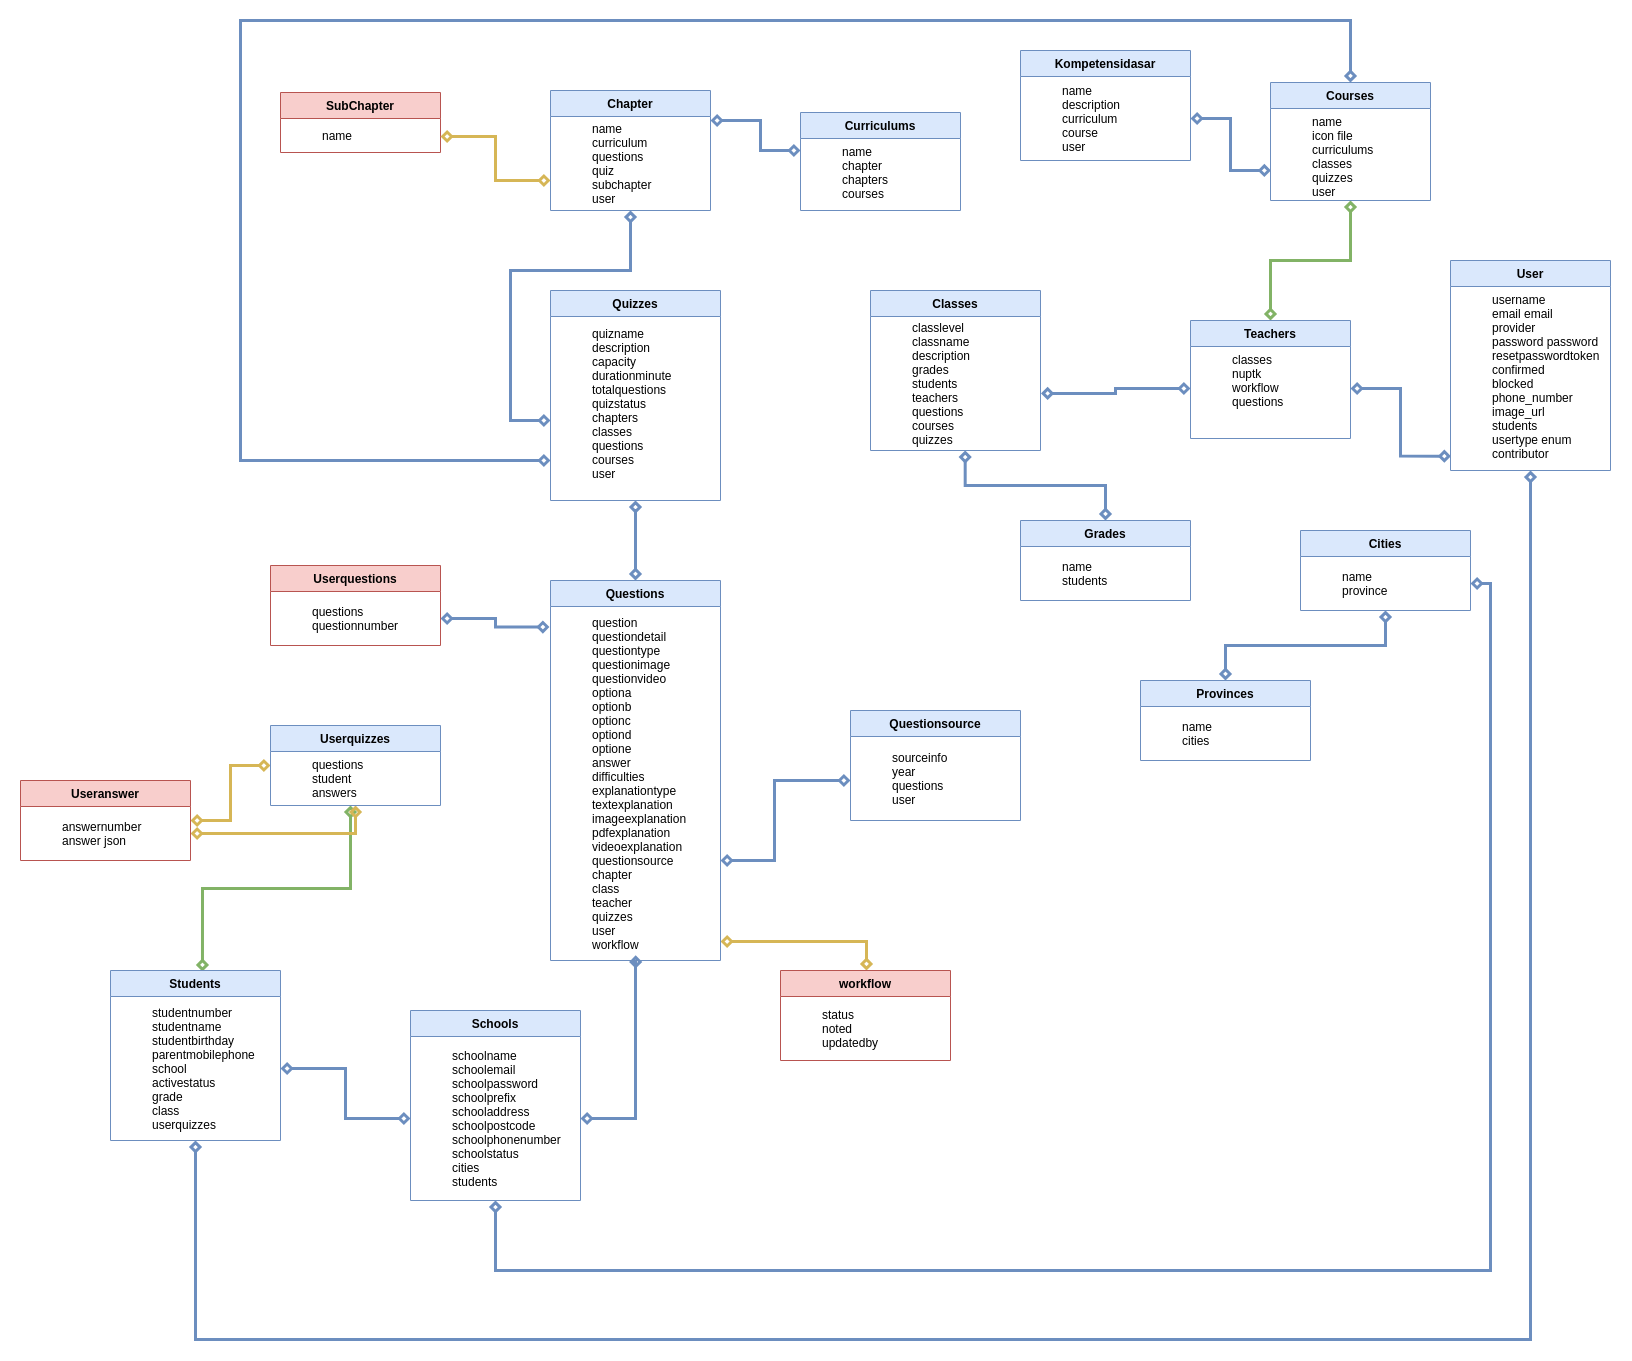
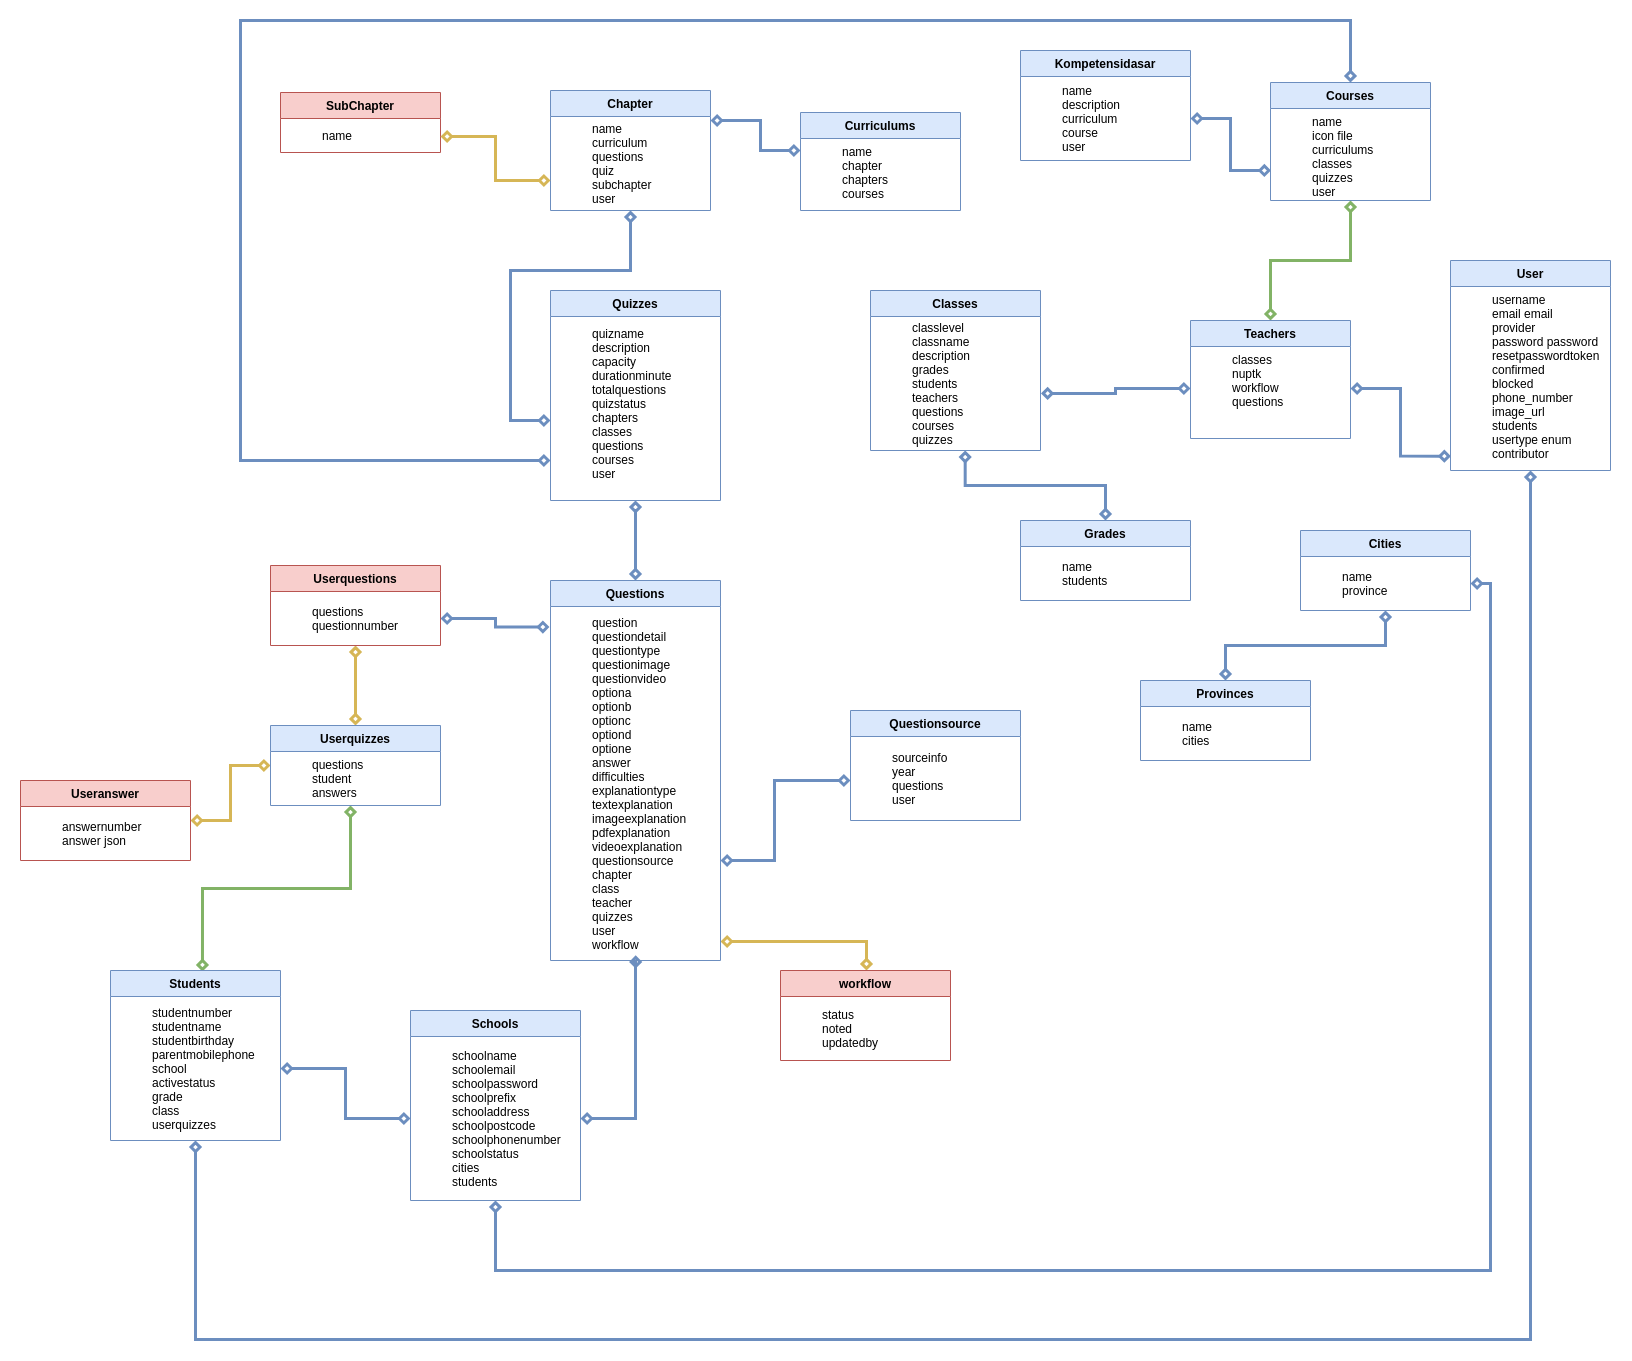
(287, 834) -> (356, 686)
